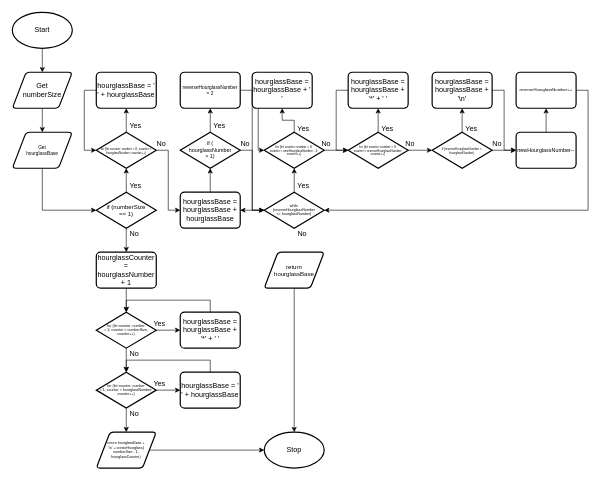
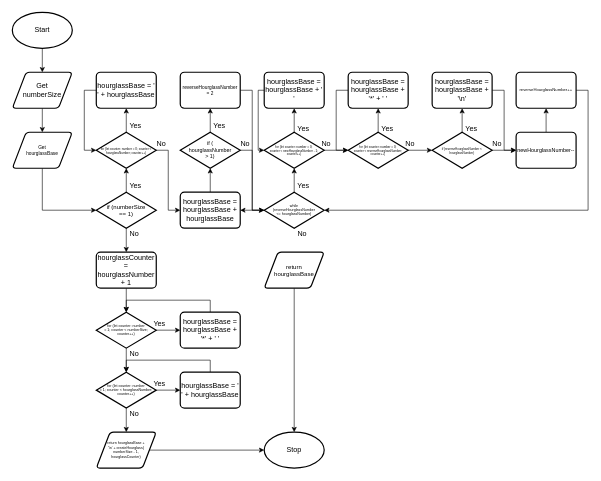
(282, 90) -> (294, 90)
